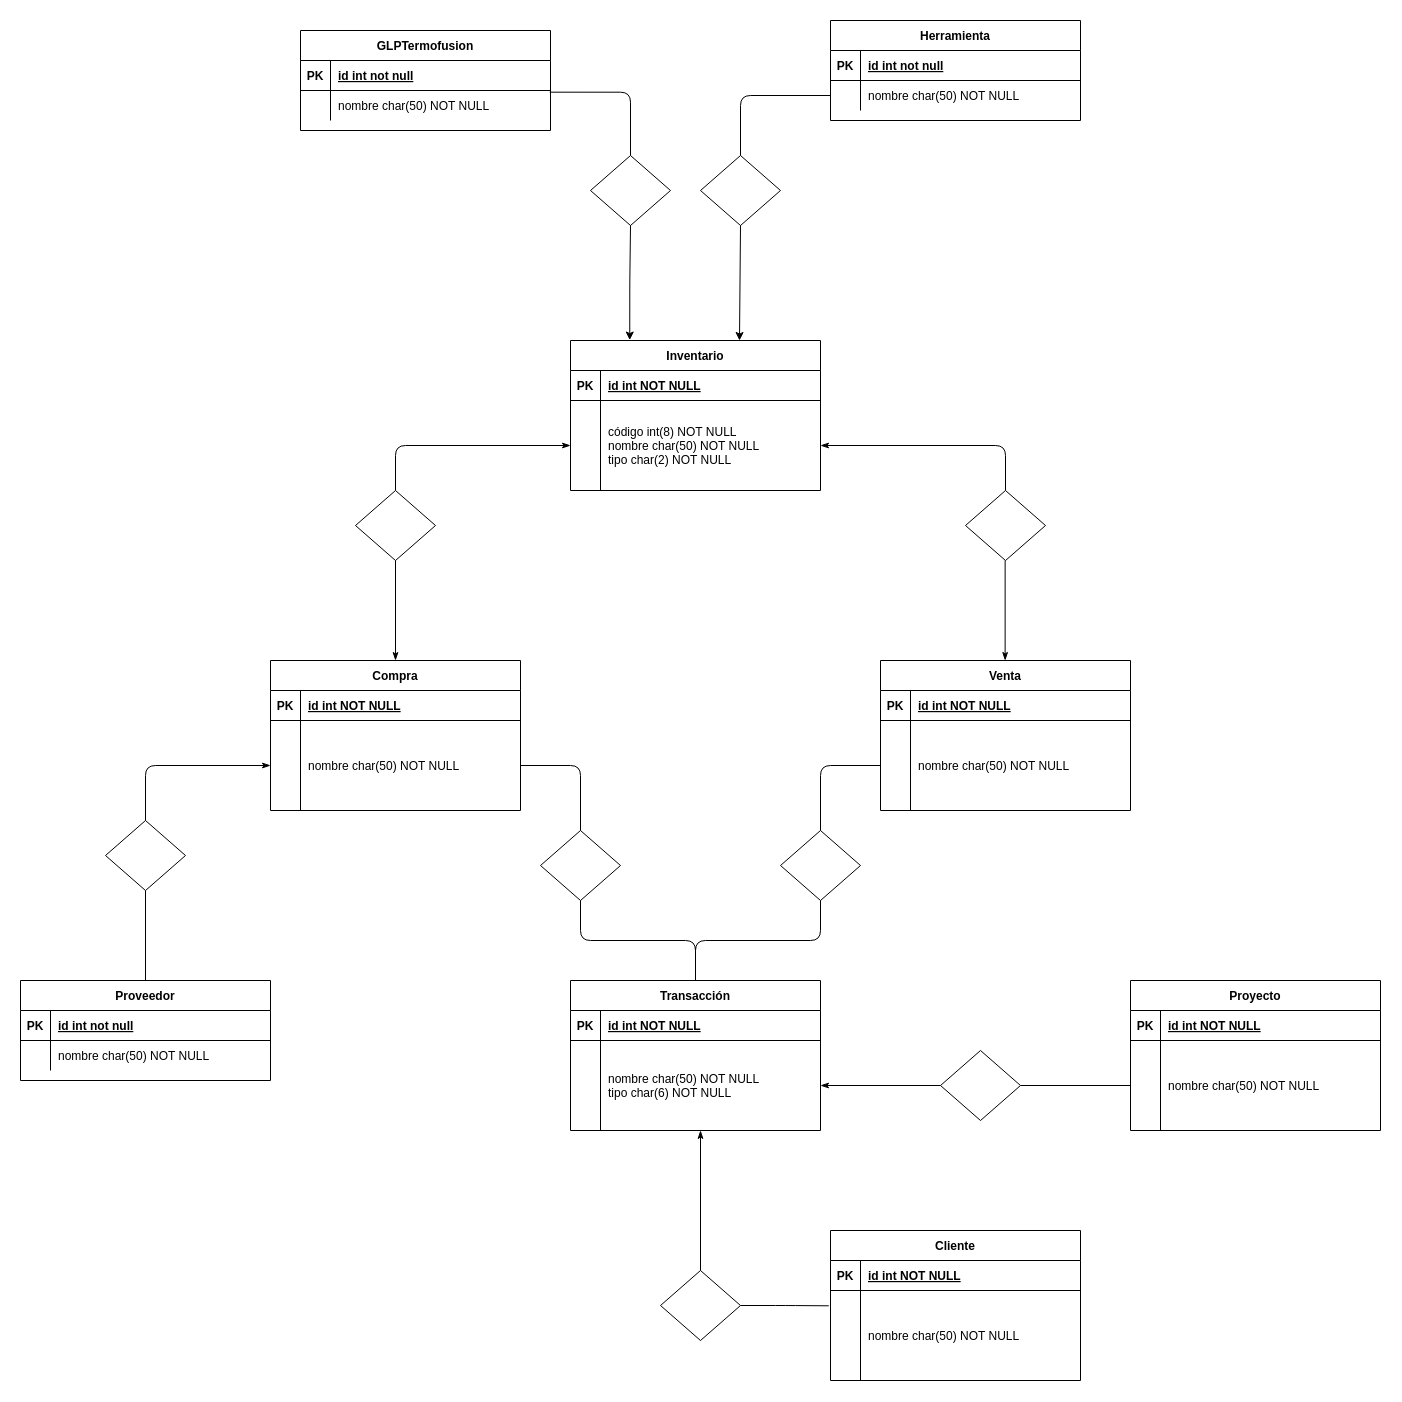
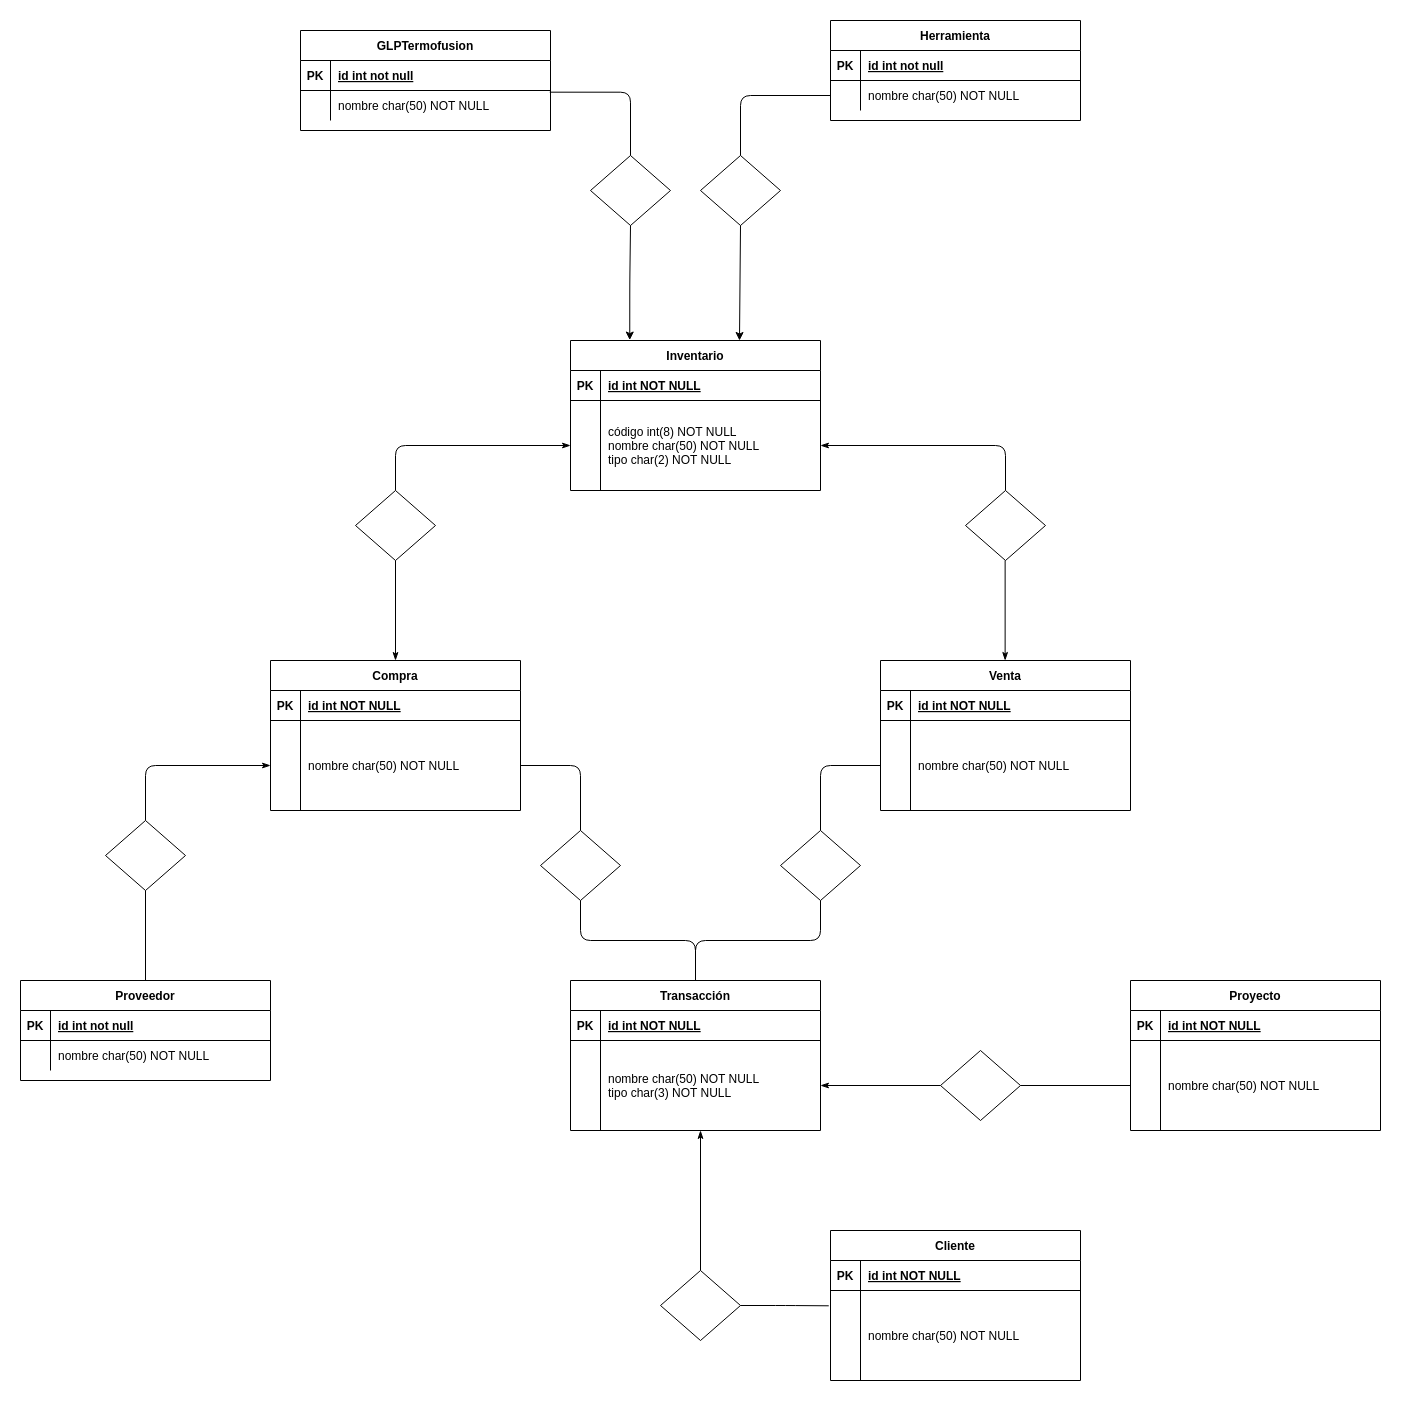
(684, 1079) -> (684, 1079)
